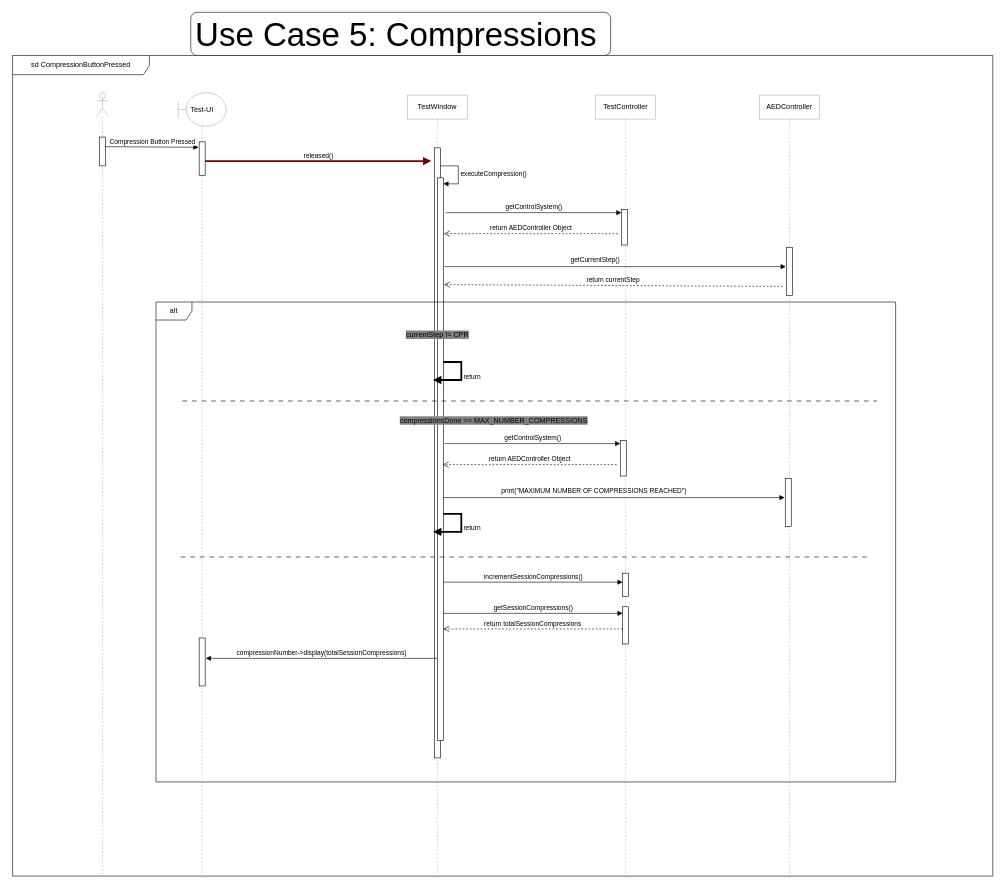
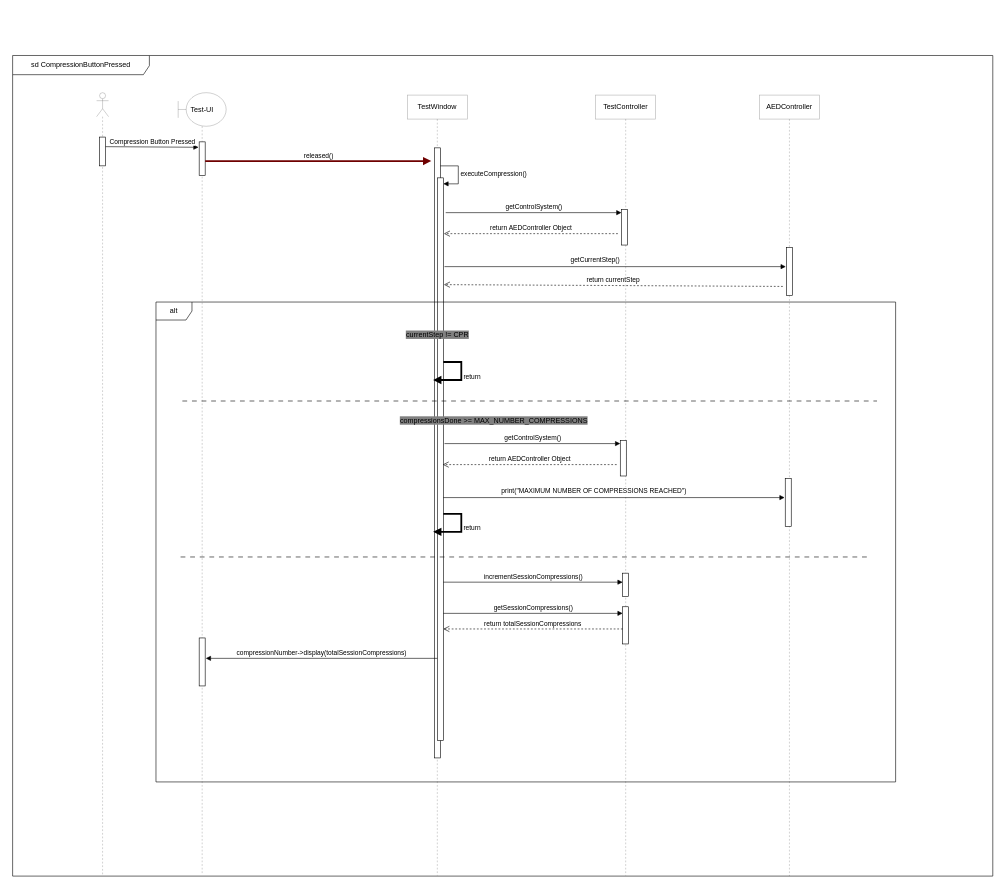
(401, 34) -> none
